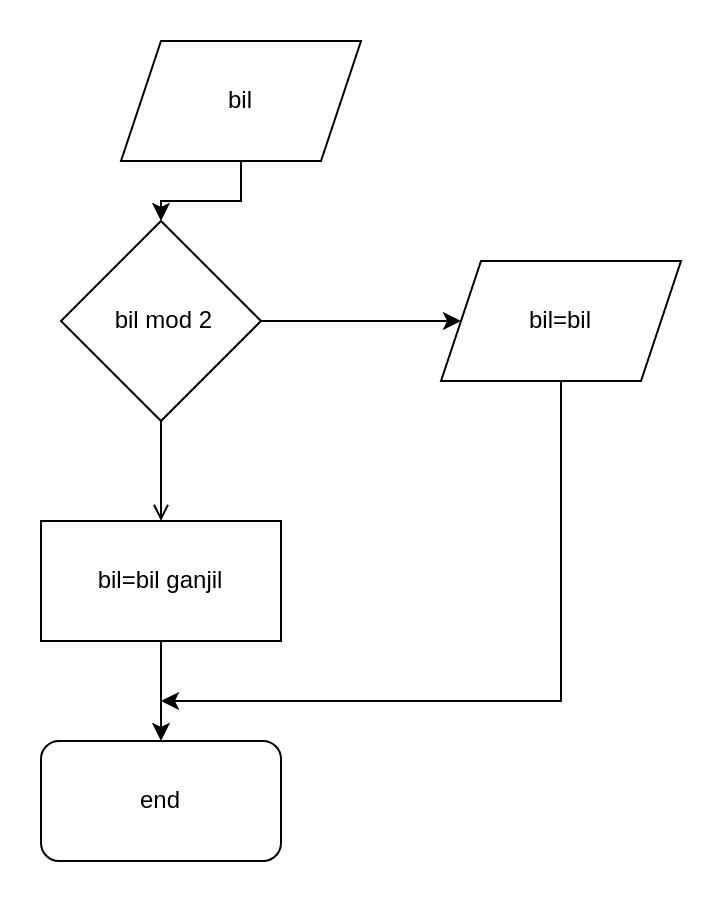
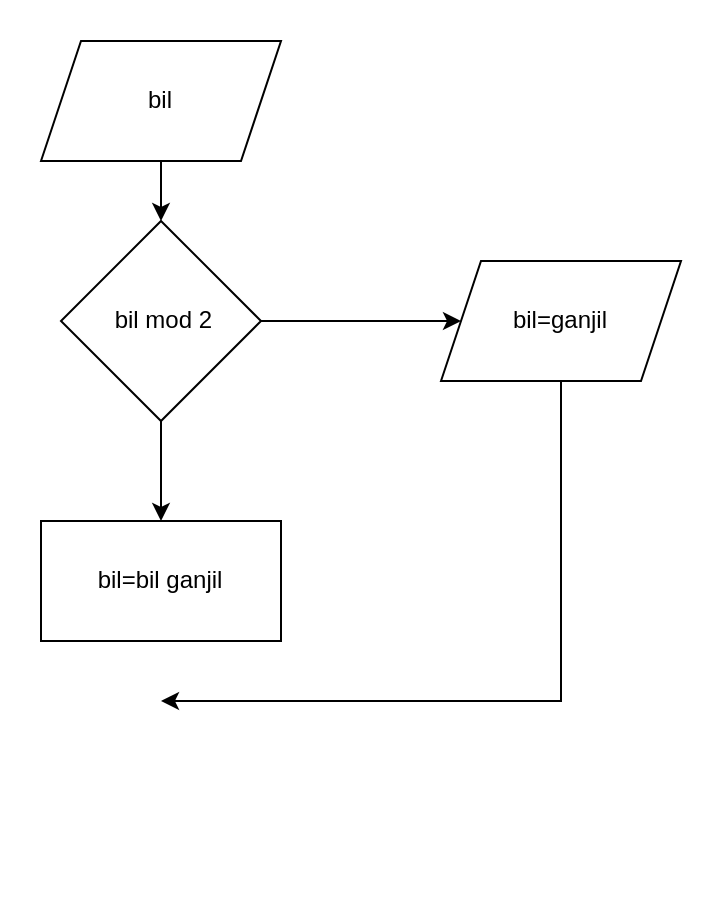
(241, 101) -> (161, 101)
(561, 321) -> (561, 321)
(161, 508) -> (161, 506)
(161, 684) -> none
(161, 801) -> none
